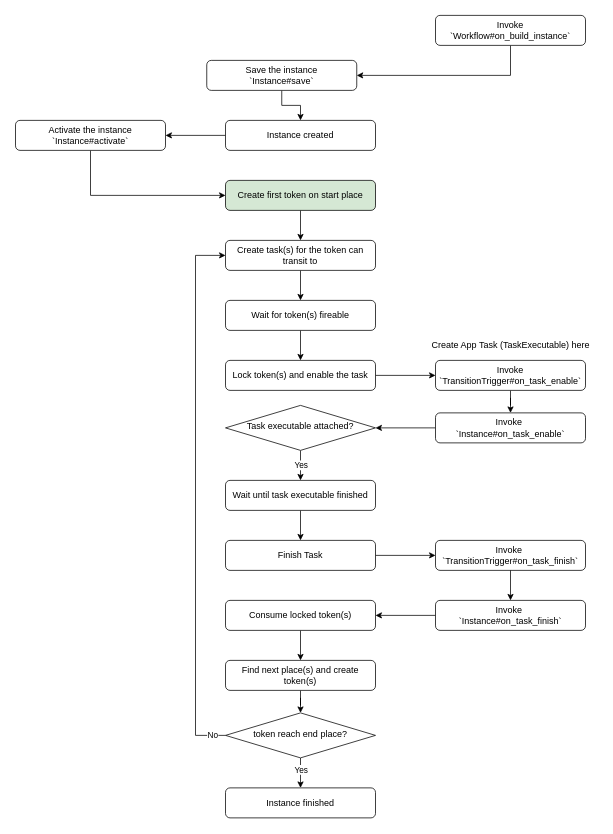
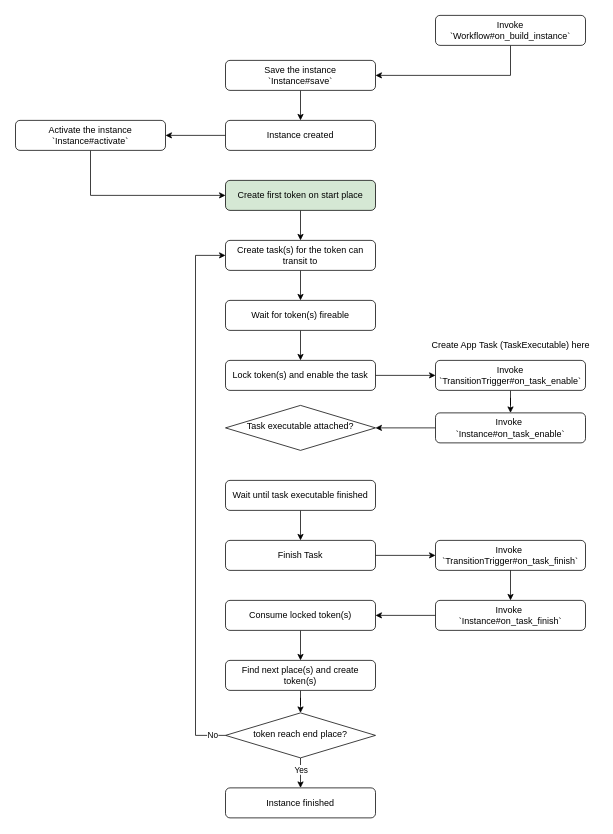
(282, 75) -> (300, 75)
(300, 462) -> none
